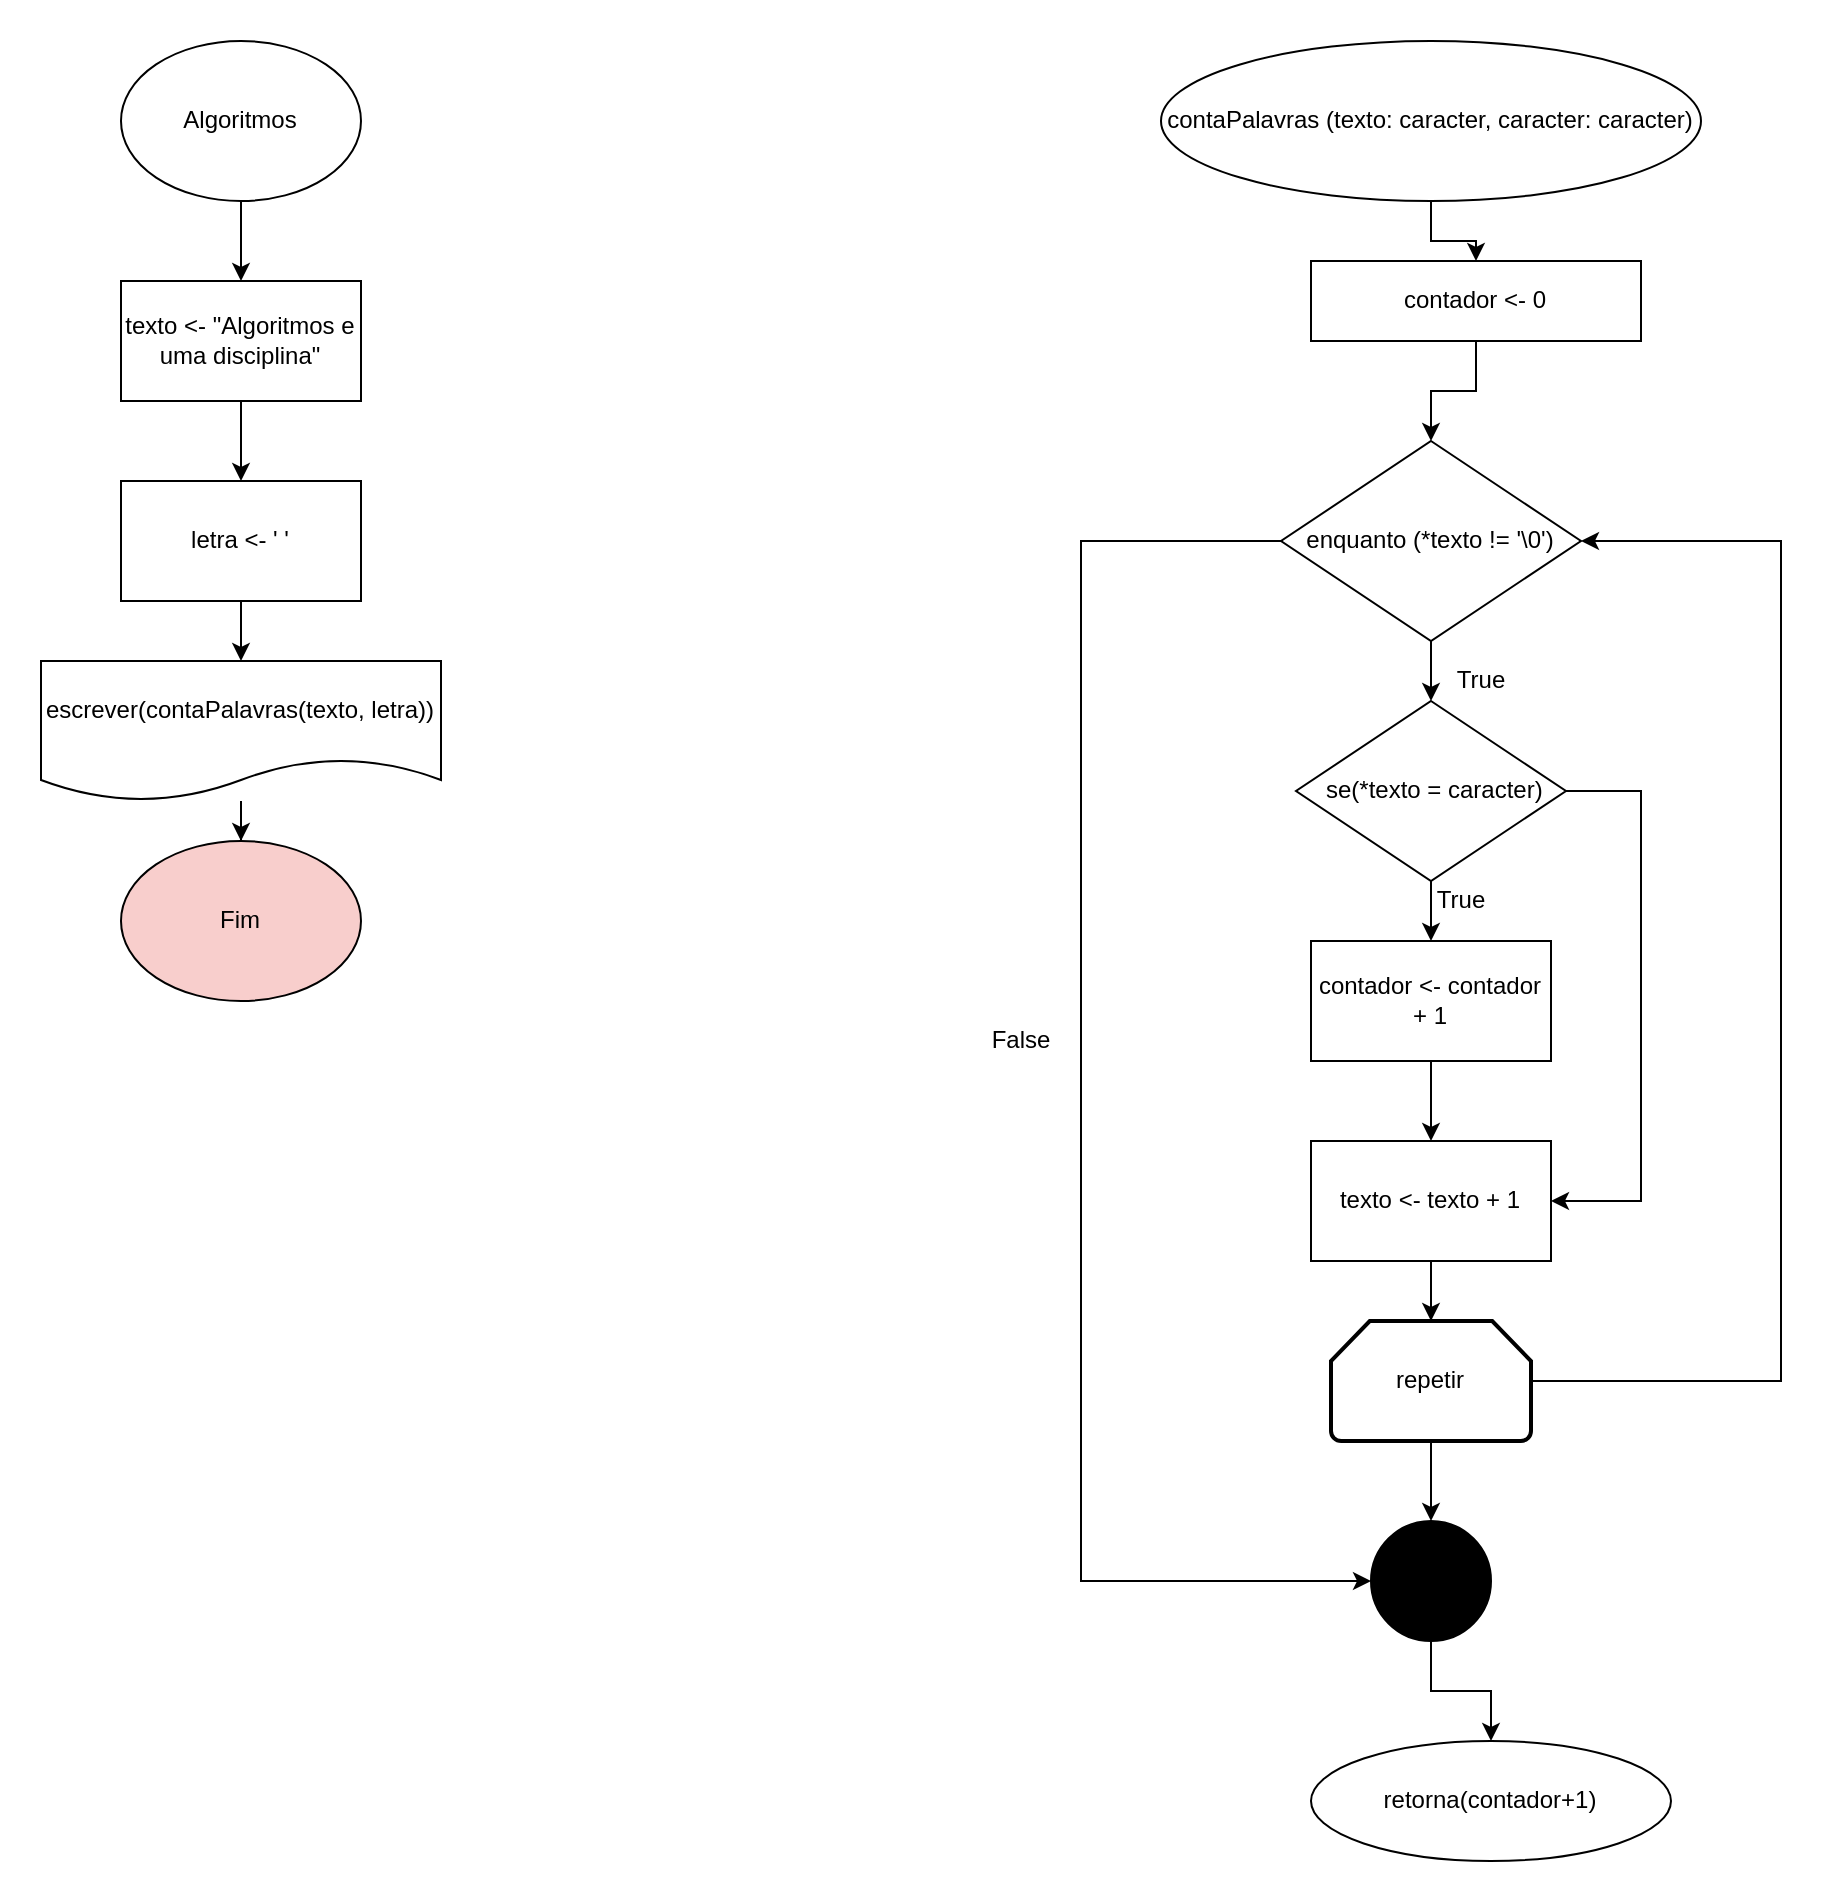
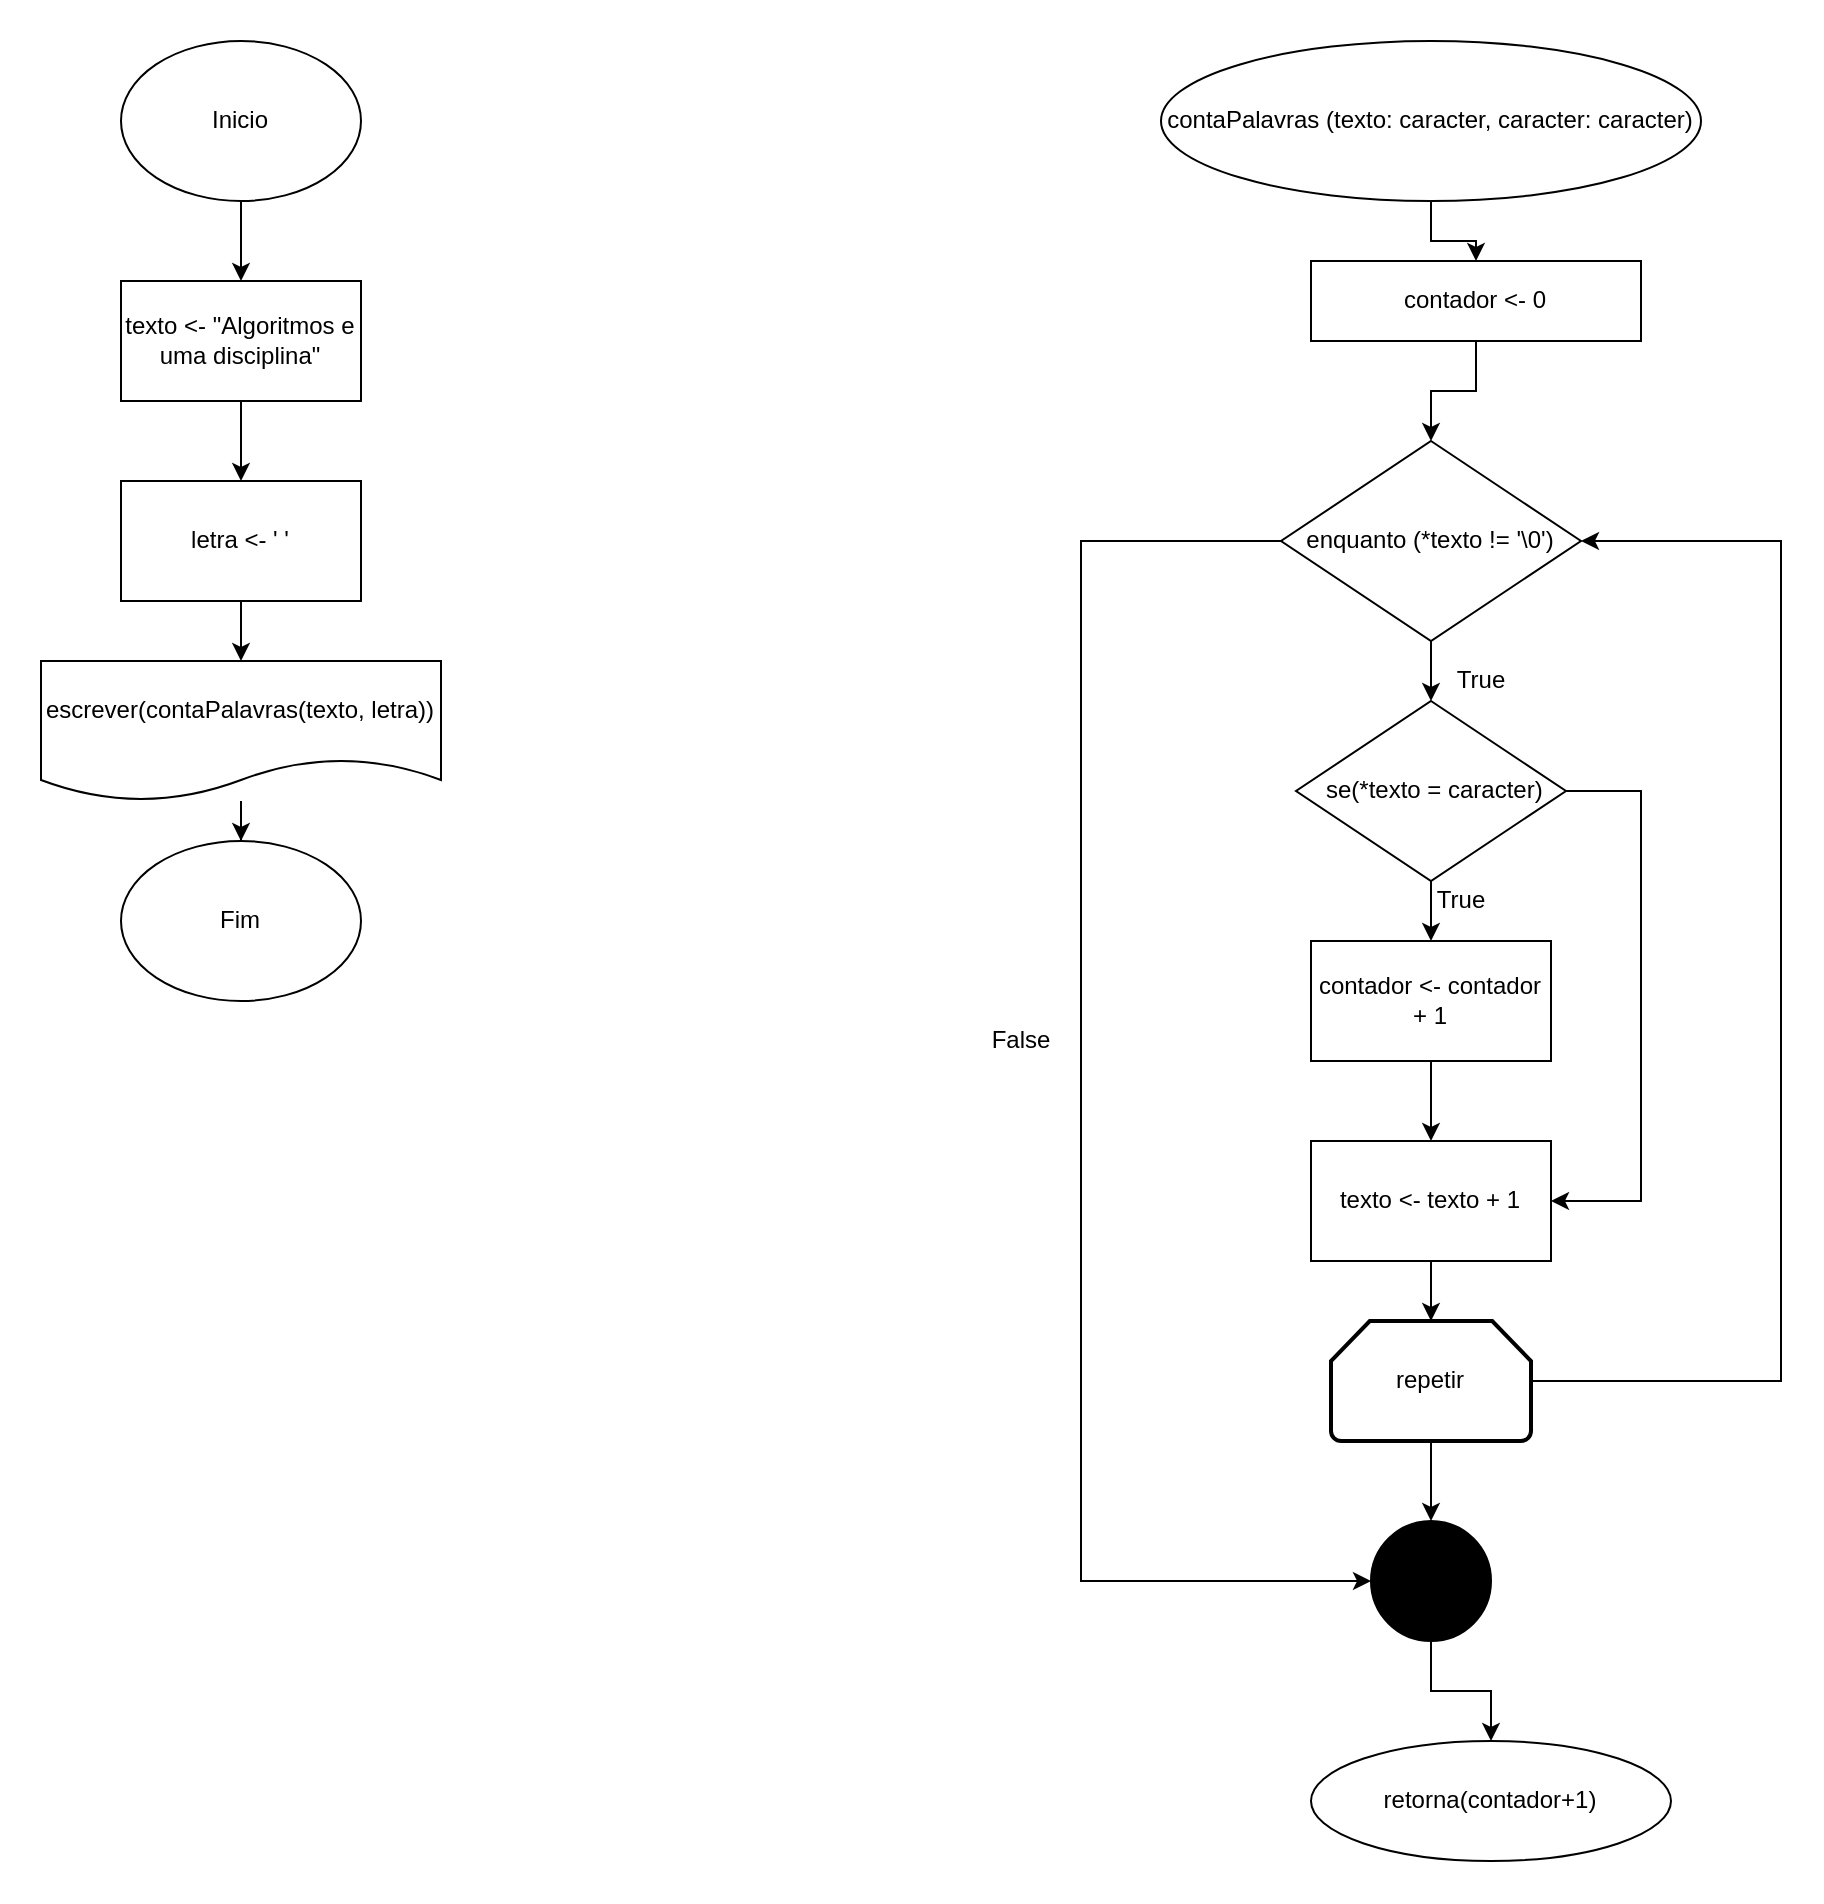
(241, 121) -> (241, 121)
(241, 921) -> (241, 921)
